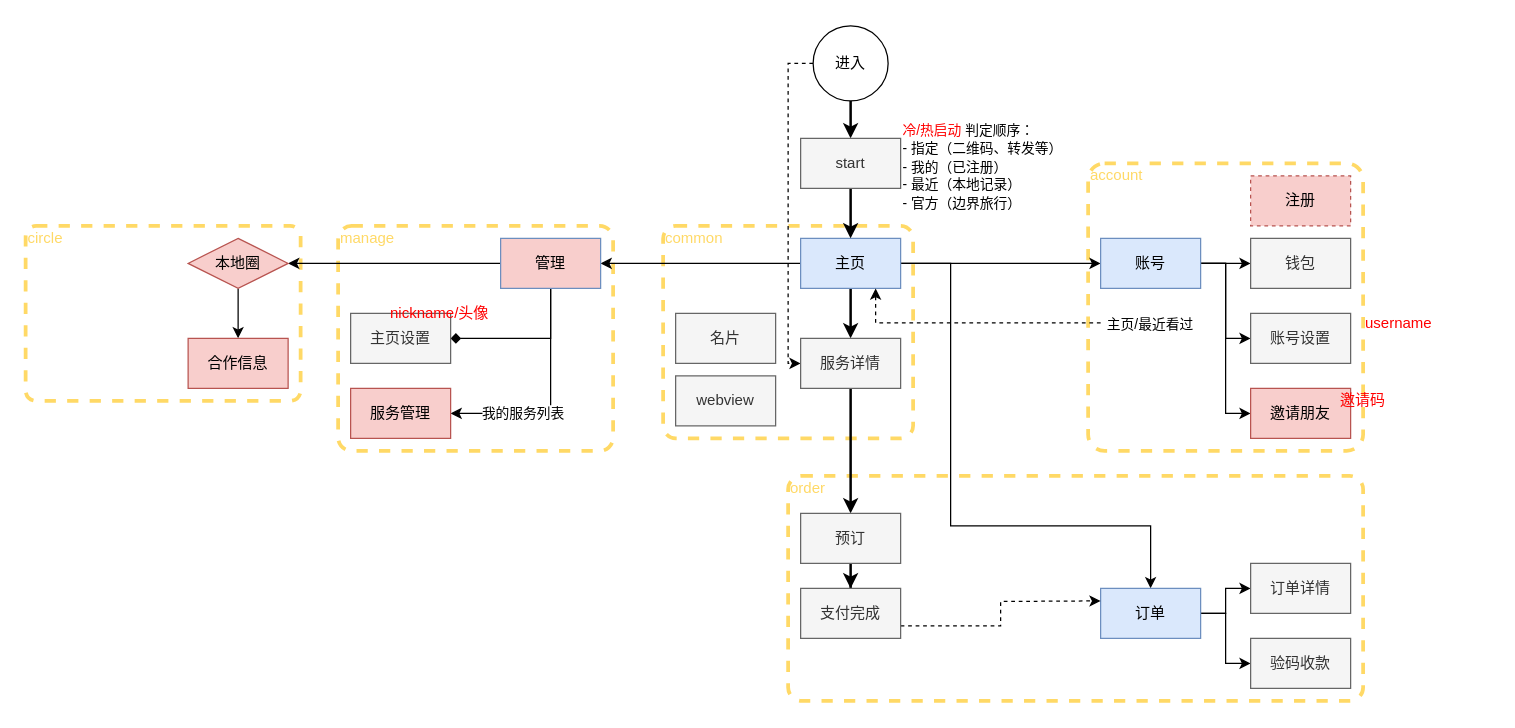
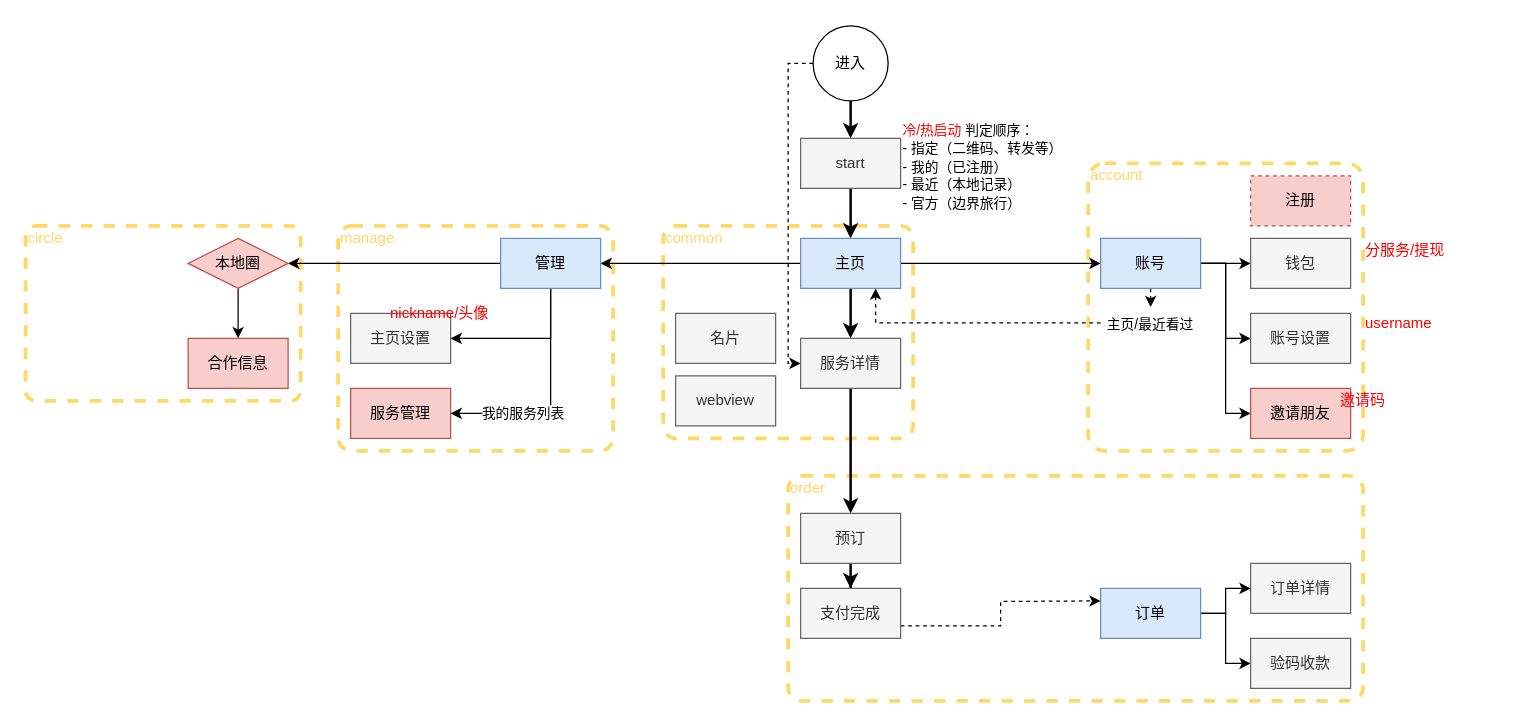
none -> (1426, 251)
(551, 263) -> (551, 263)
none -> (1151, 294)
(461, 338) -> (460, 338)
(951, 523) -> none
